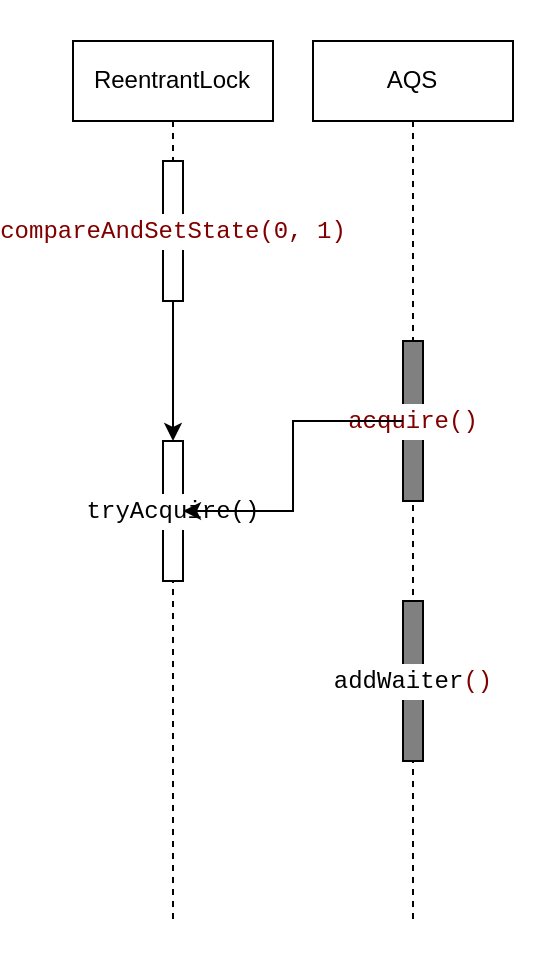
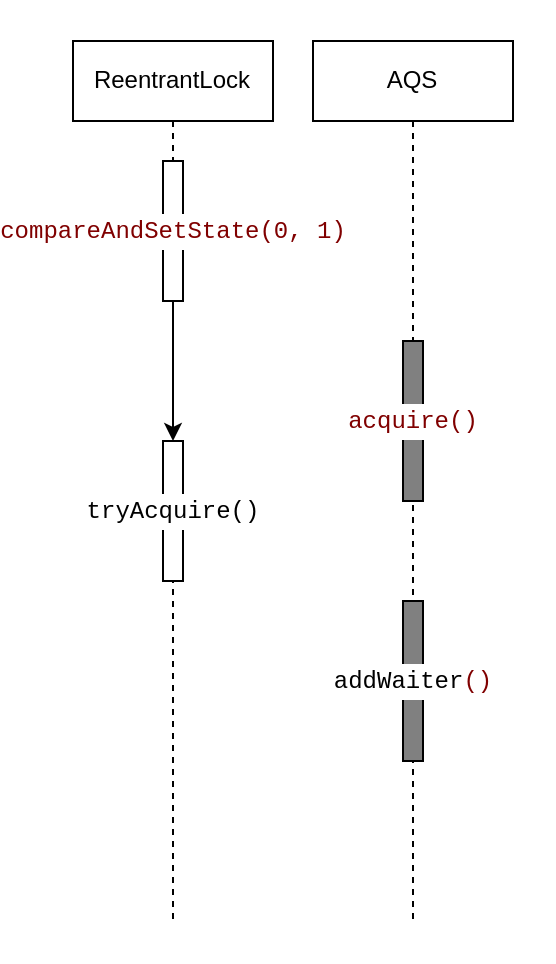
(293, 444) -> none
